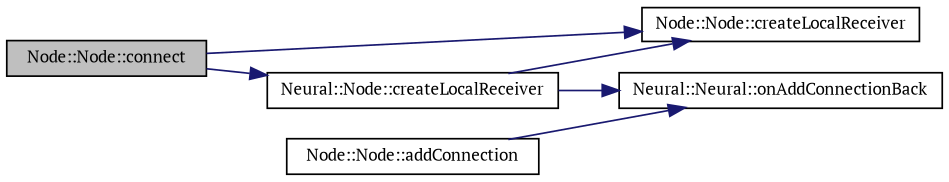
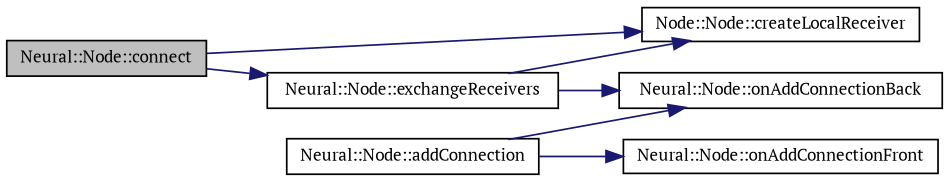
(107, 58) -> (107, 58)
(413, 91) -> (413, 91)
(781, 91) -> (781, 91)
(413, 156) -> (413, 156)
none -> (781, 156)
